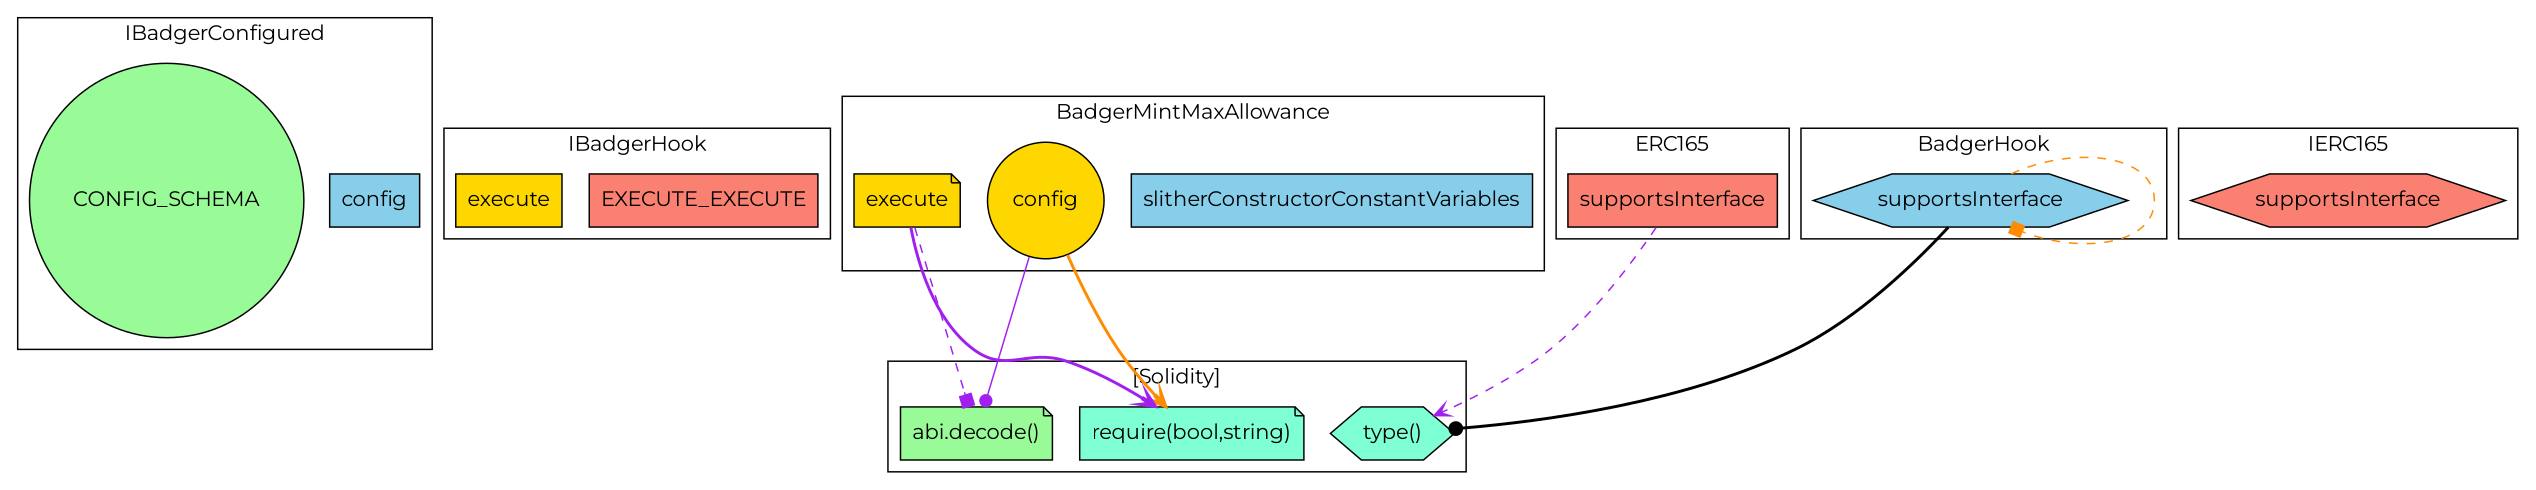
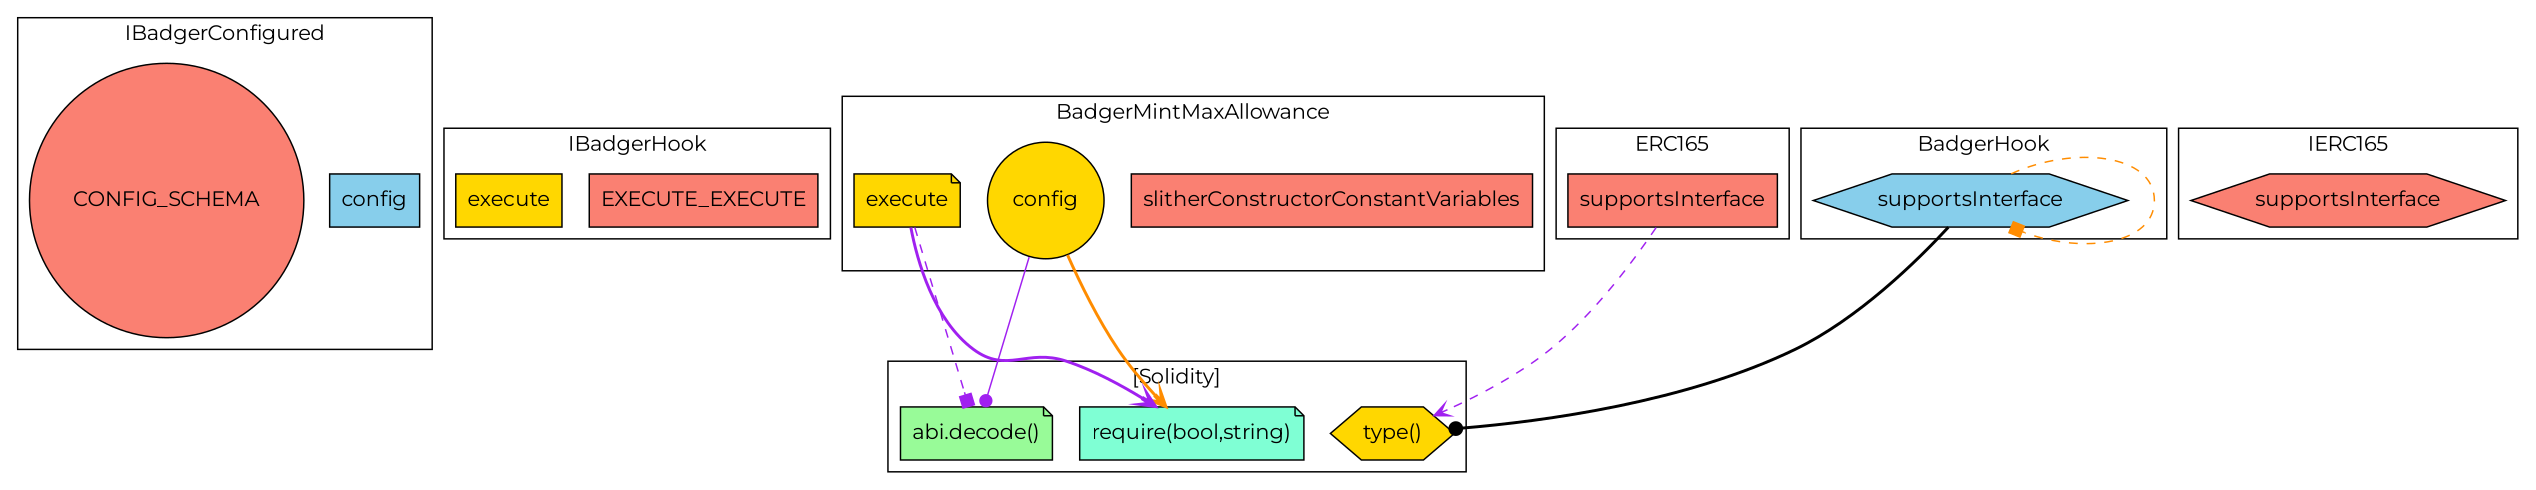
(167, 201) -> (167, 201)
(1332, 201) -> (1332, 201)
(1392, 433) -> (1392, 433)
